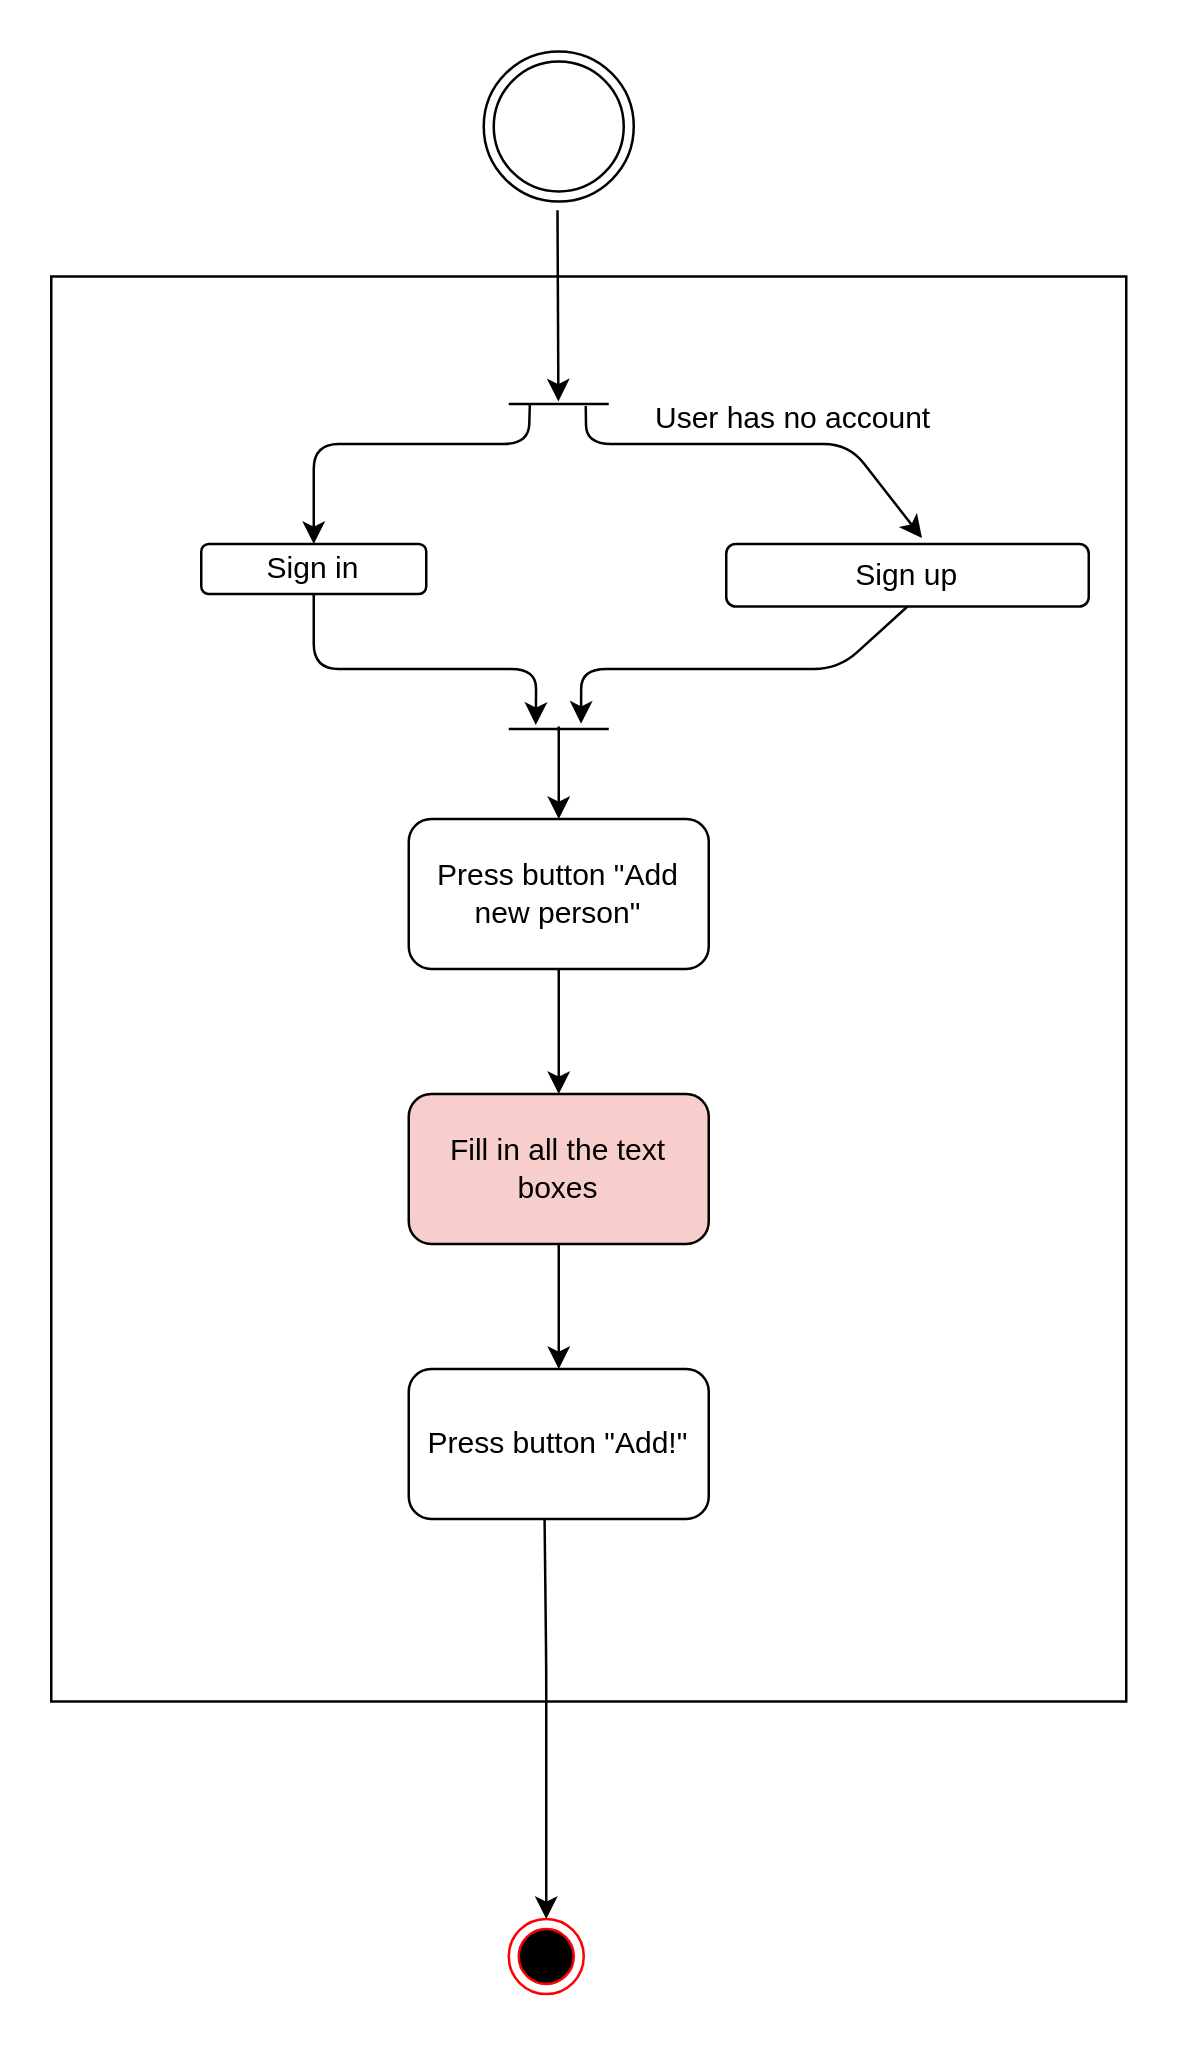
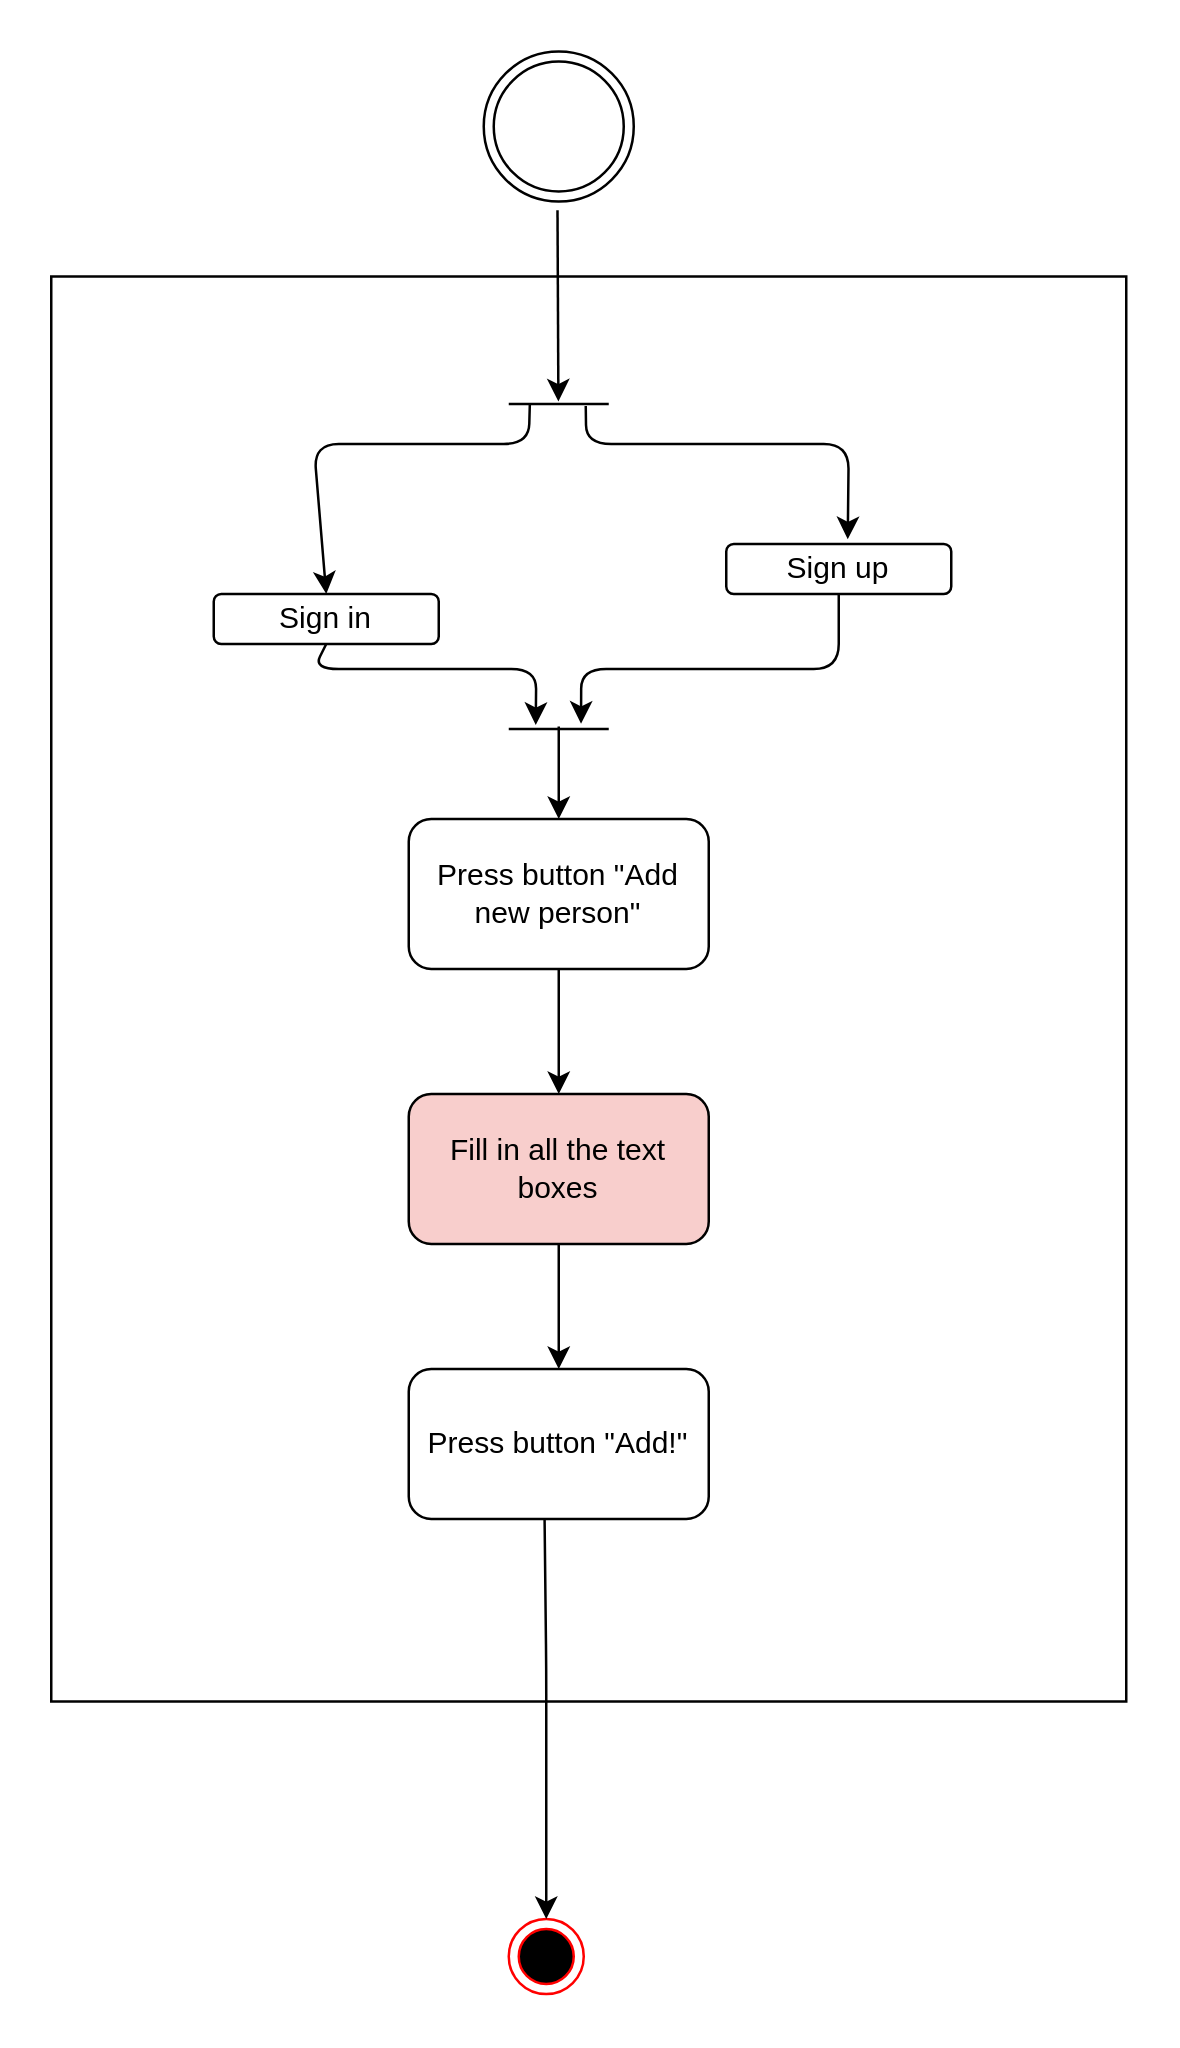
(814, 419) -> none
(314, 569) -> (326, 619)
(908, 575) -> (839, 569)
